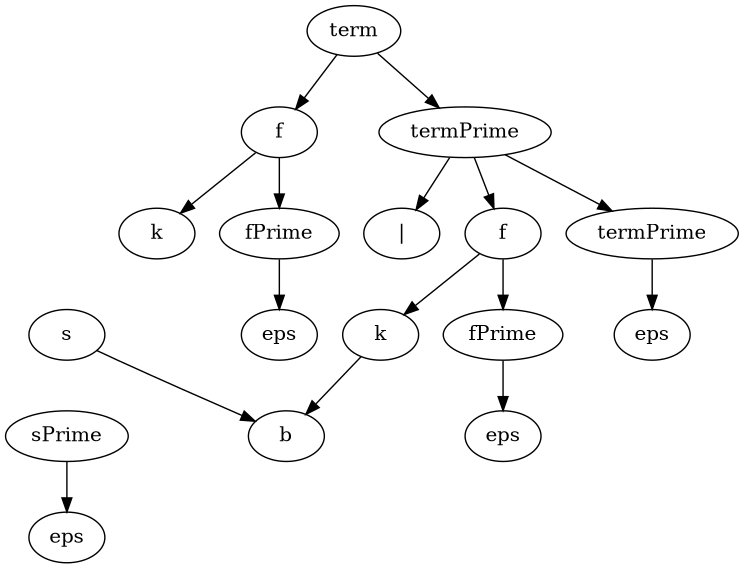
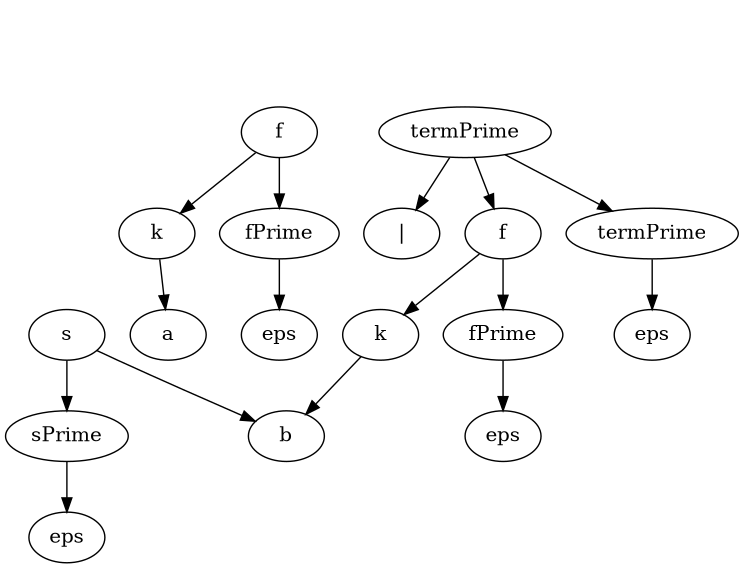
(354, 31) -> none
none -> (168, 335)
none -> (67, 379)
